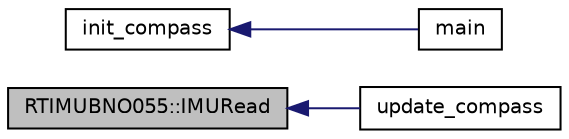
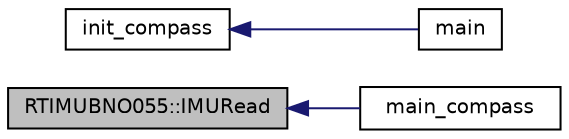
(460, 108) -> (460, 108)
